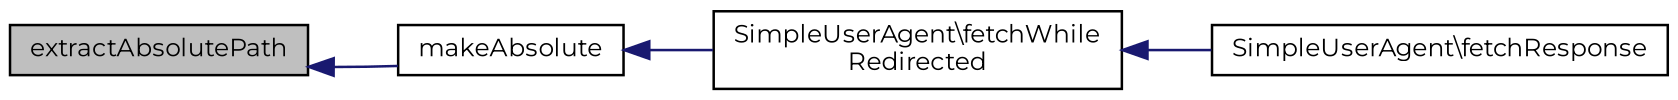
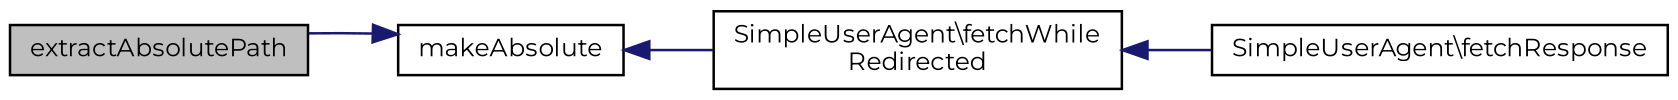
(366, 67) -> (341, 33)
